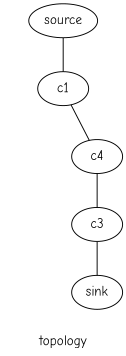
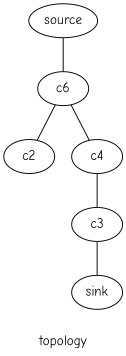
(63, 89) -> (63, 89)
none -> (29, 157)
